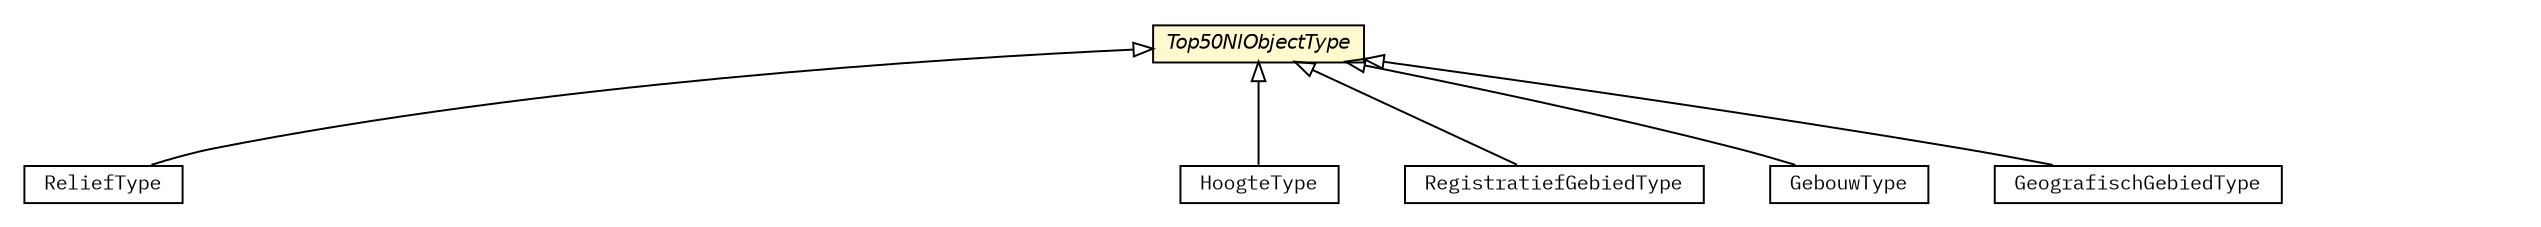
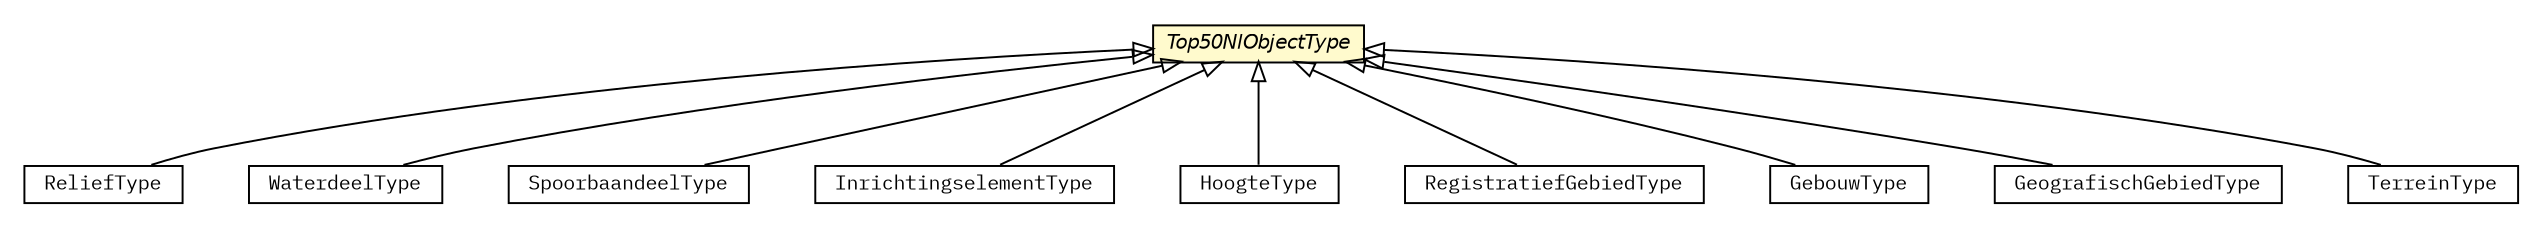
none -> (345, 184)
none -> (628, 184)
none -> (964, 184)
none -> (2432, 184)
